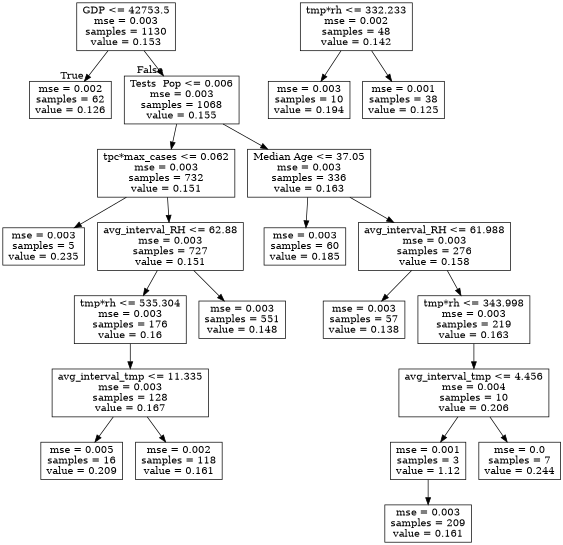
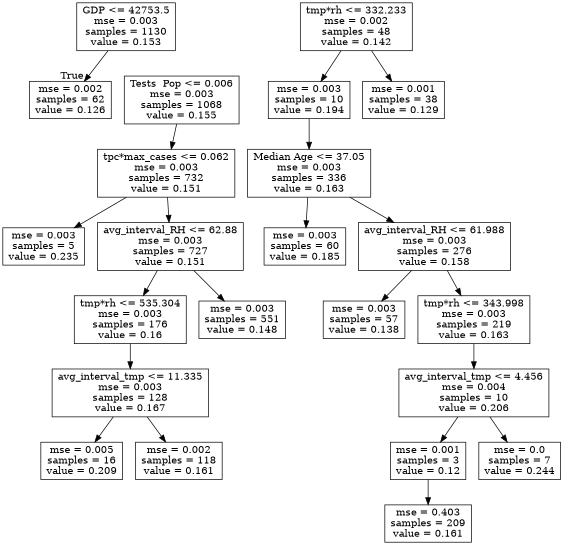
(152, 61) -> none
(403, 100) -> (403, 100)
(242, 135) -> (309, 130)
(428, 461) -> (428, 461)
(428, 524) -> (428, 524)
